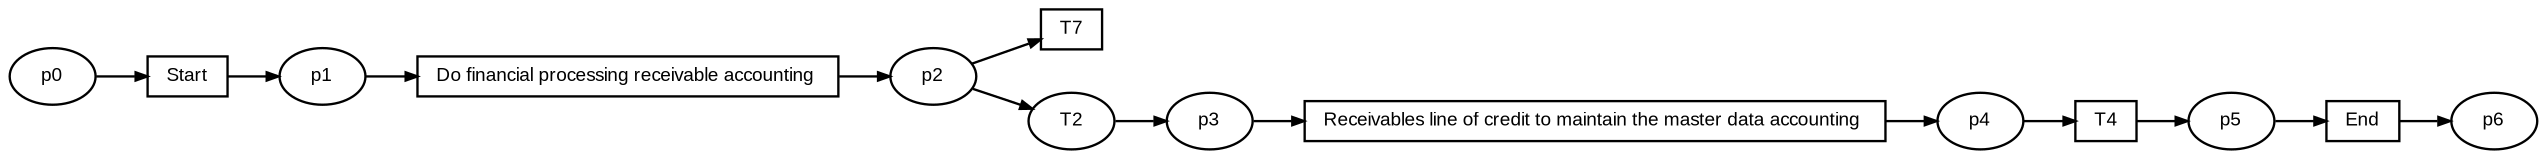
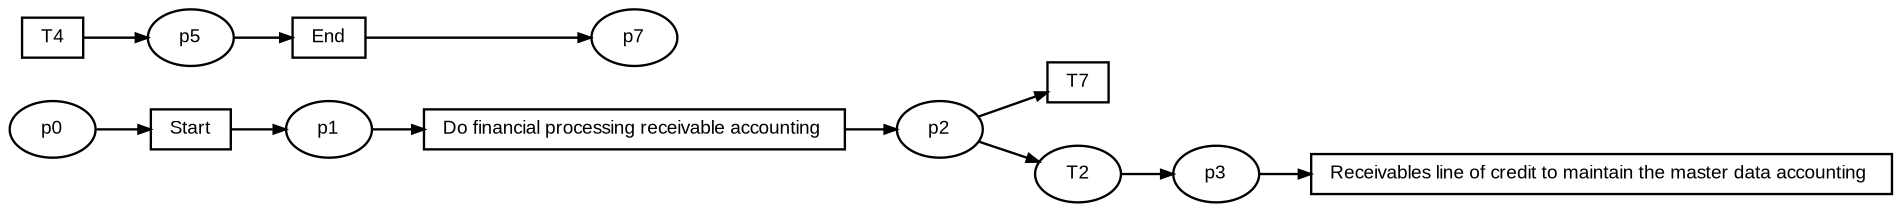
(1980, 121) -> none
(2494, 121) -> (634, 38)
